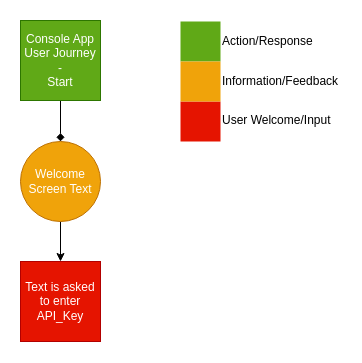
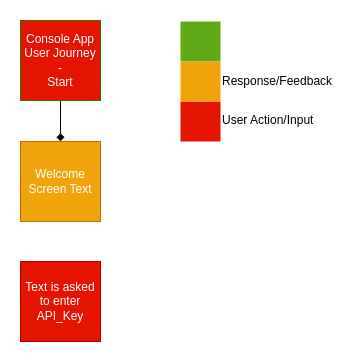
(281, 42) -> none
(61, 61) -> (61, 61)
(282, 82) -> (280, 82)
(280, 121) -> (277, 121)
(61, 182) -> (61, 182)
(61, 238) -> none
